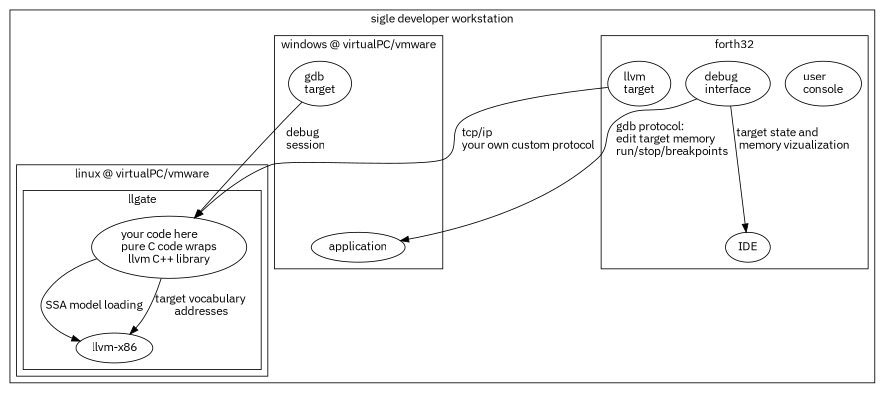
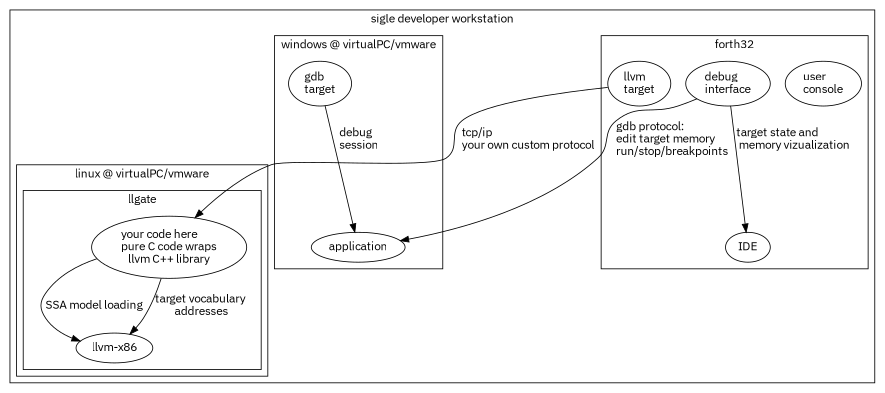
(250, 156) -> (340, 168)
